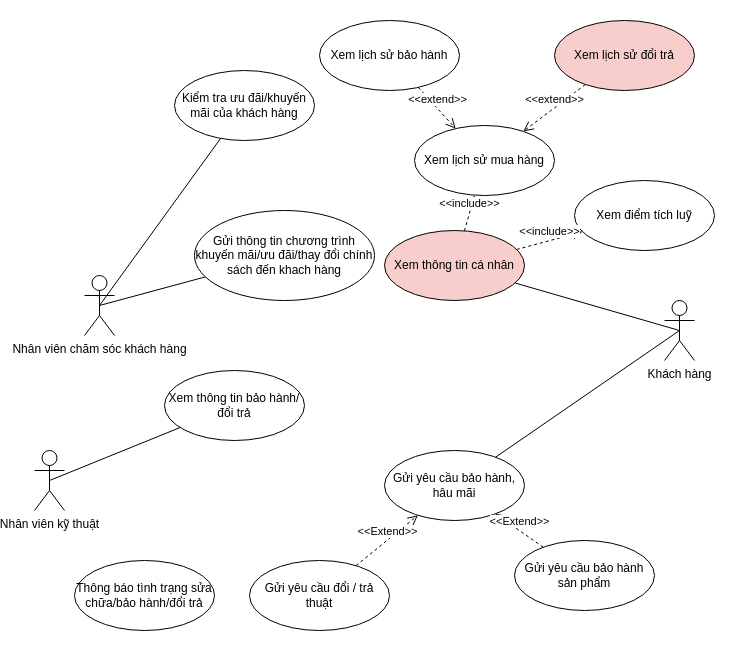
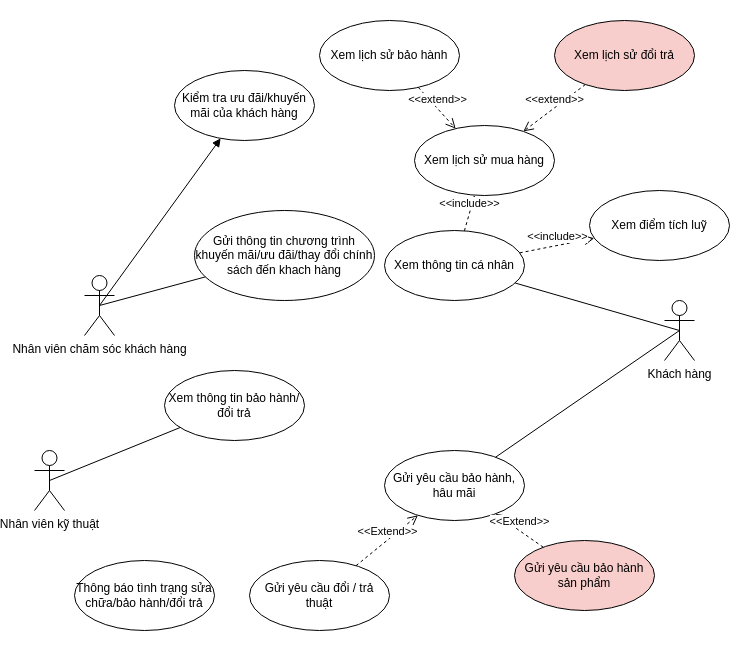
(217, 143) -> (215, 147)
(645, 216) -> (660, 226)
(455, 266) -> (455, 266)
(585, 576) -> (585, 576)
